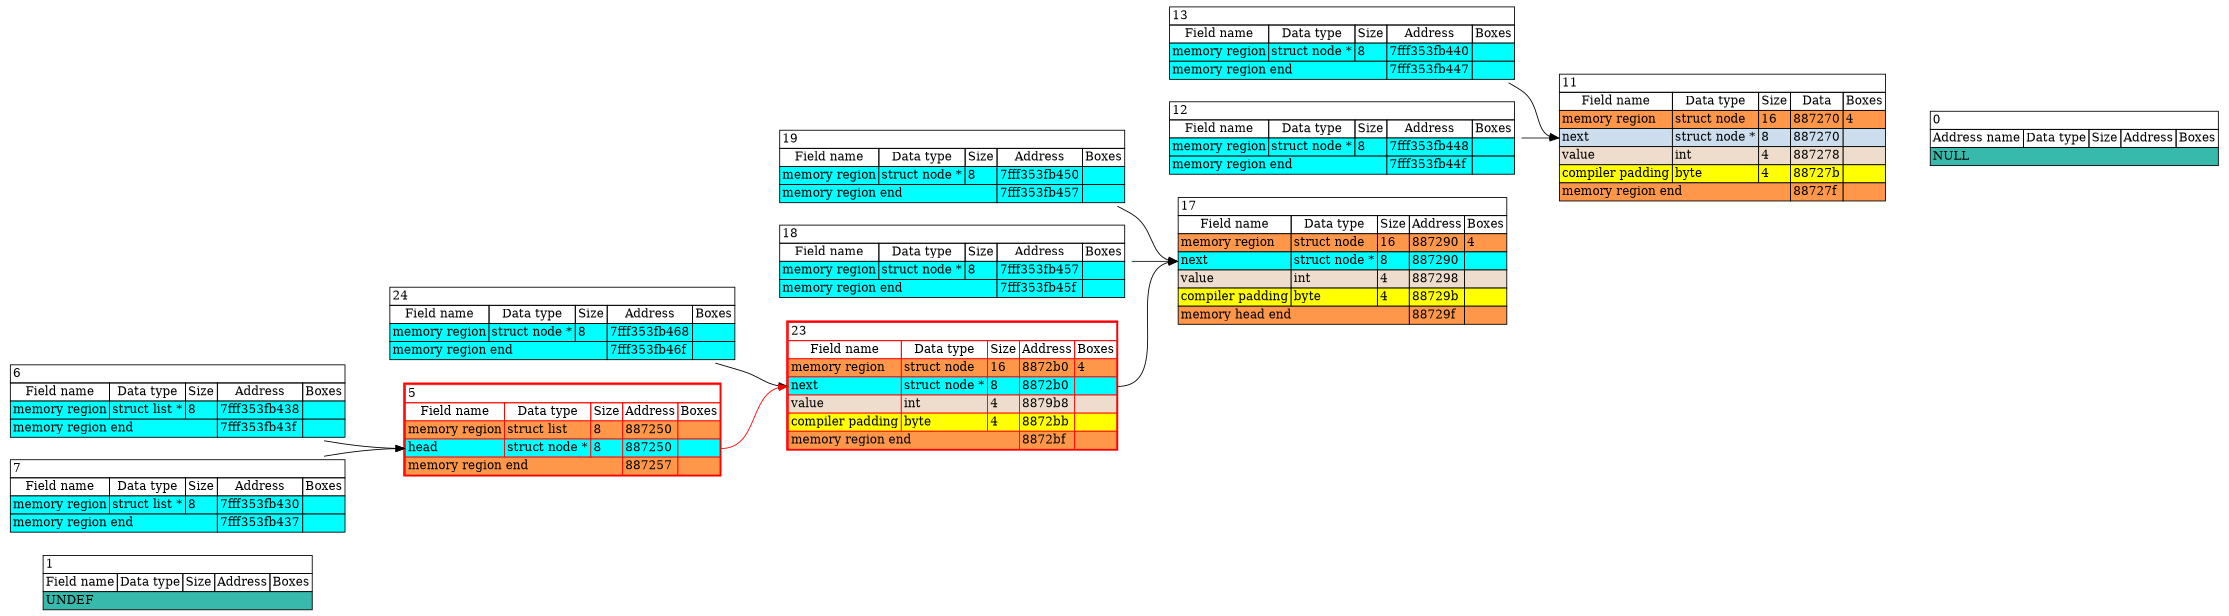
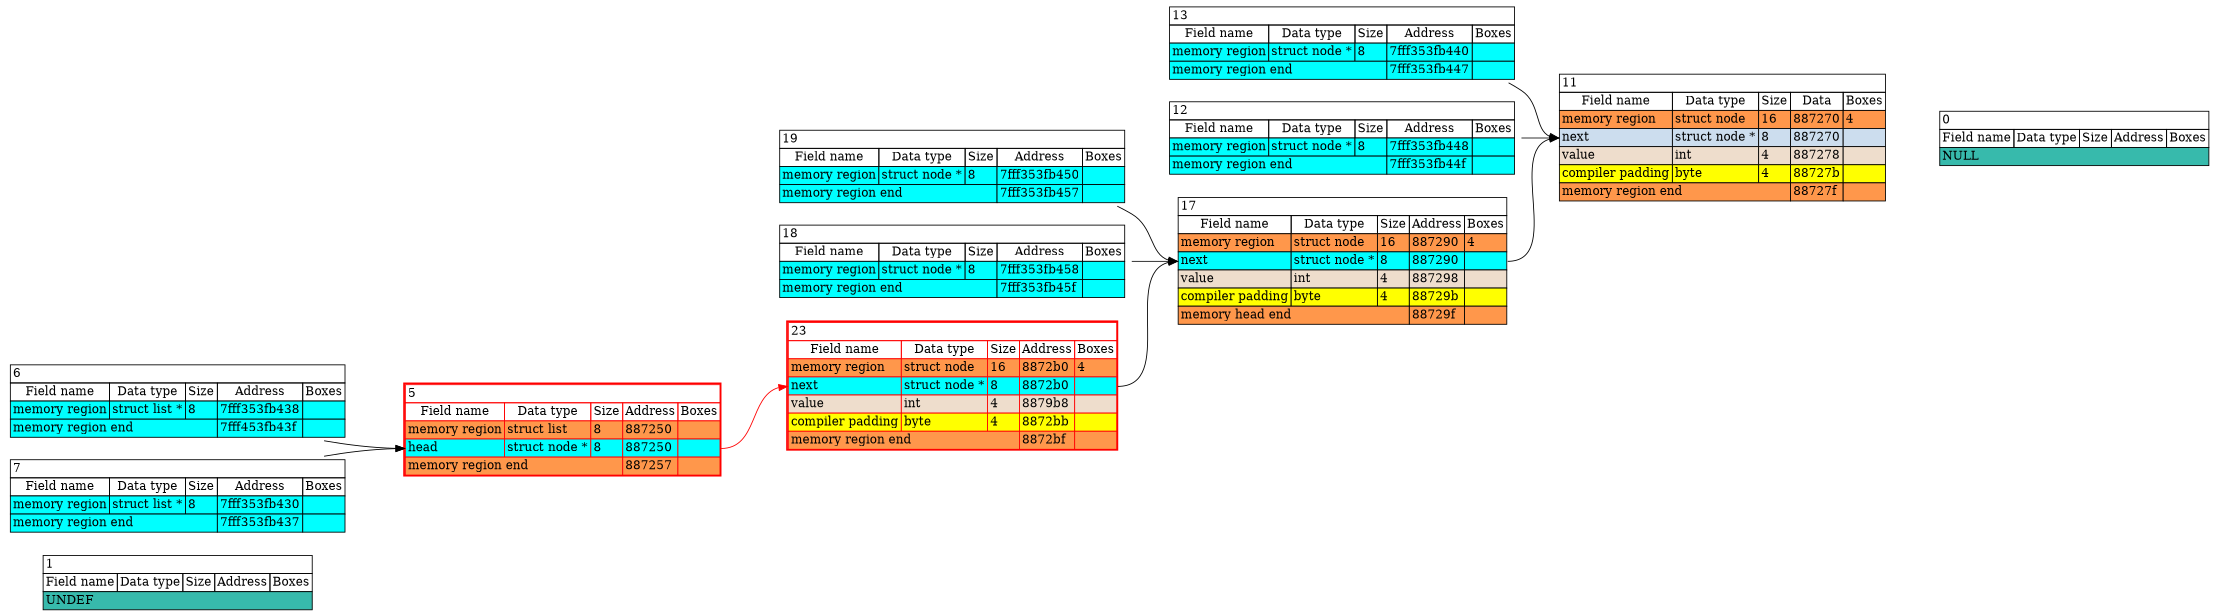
(1977, 138) -> (1977, 138)
none -> (1533, 204)
(1040, 270) -> (1040, 270)
(562, 323) -> none
(258, 428) -> (258, 428)
